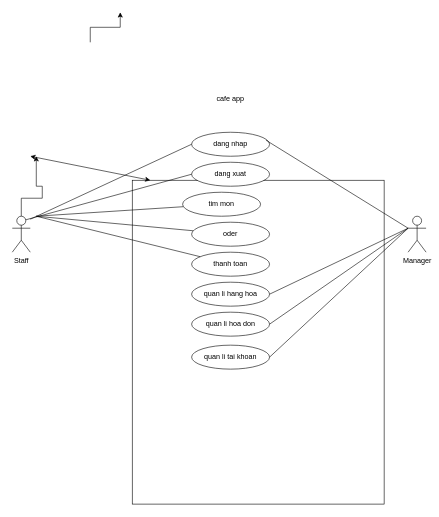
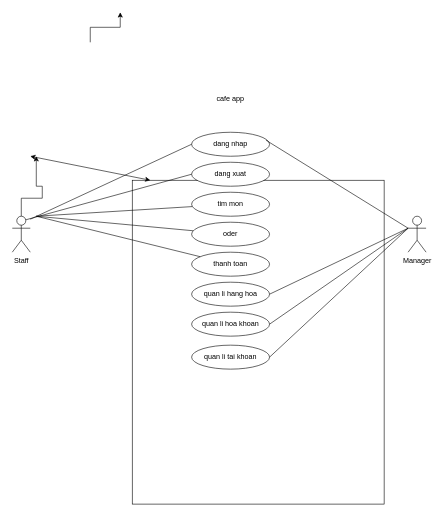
(222, 204) -> (231, 204)
(231, 324) -> (231, 324)
